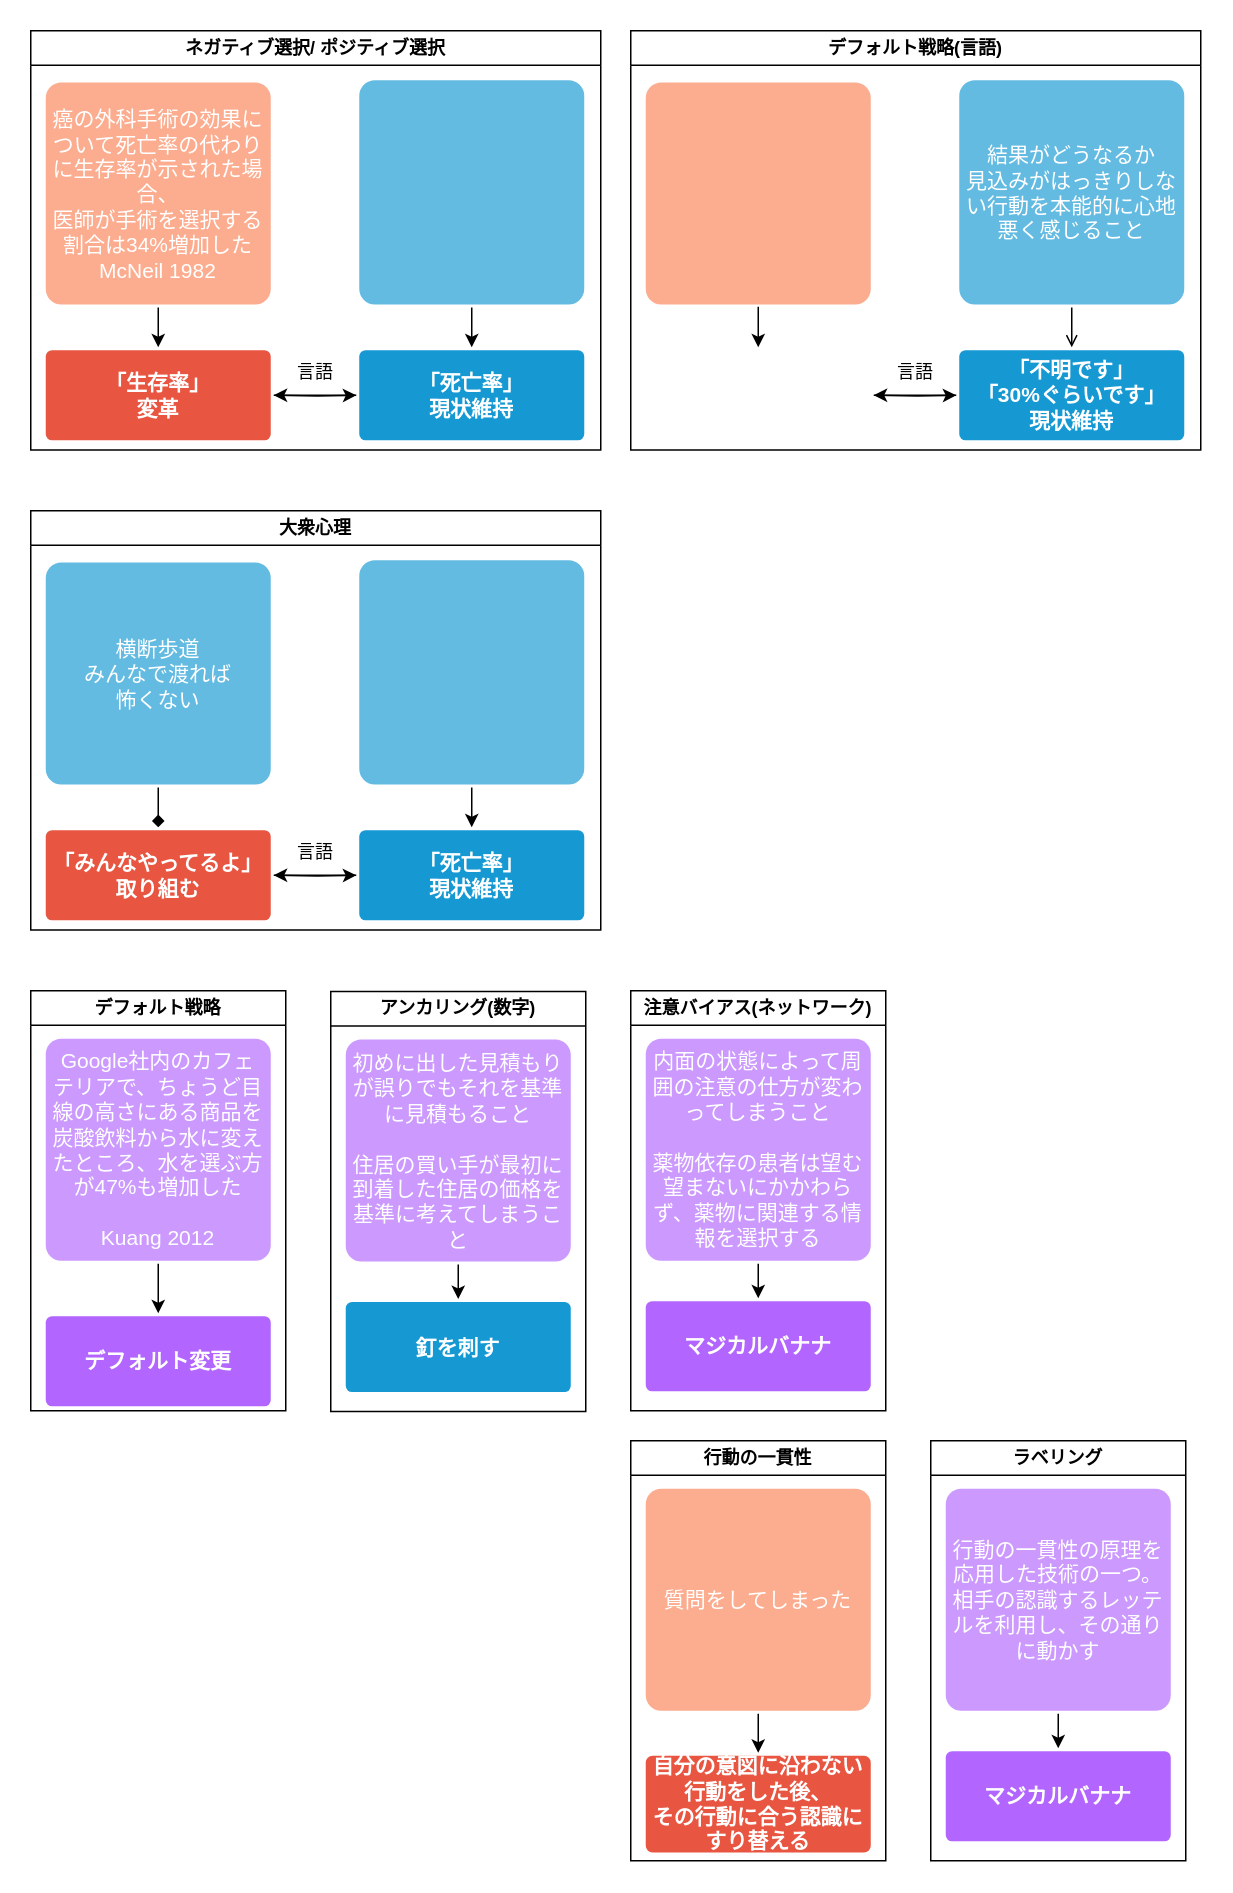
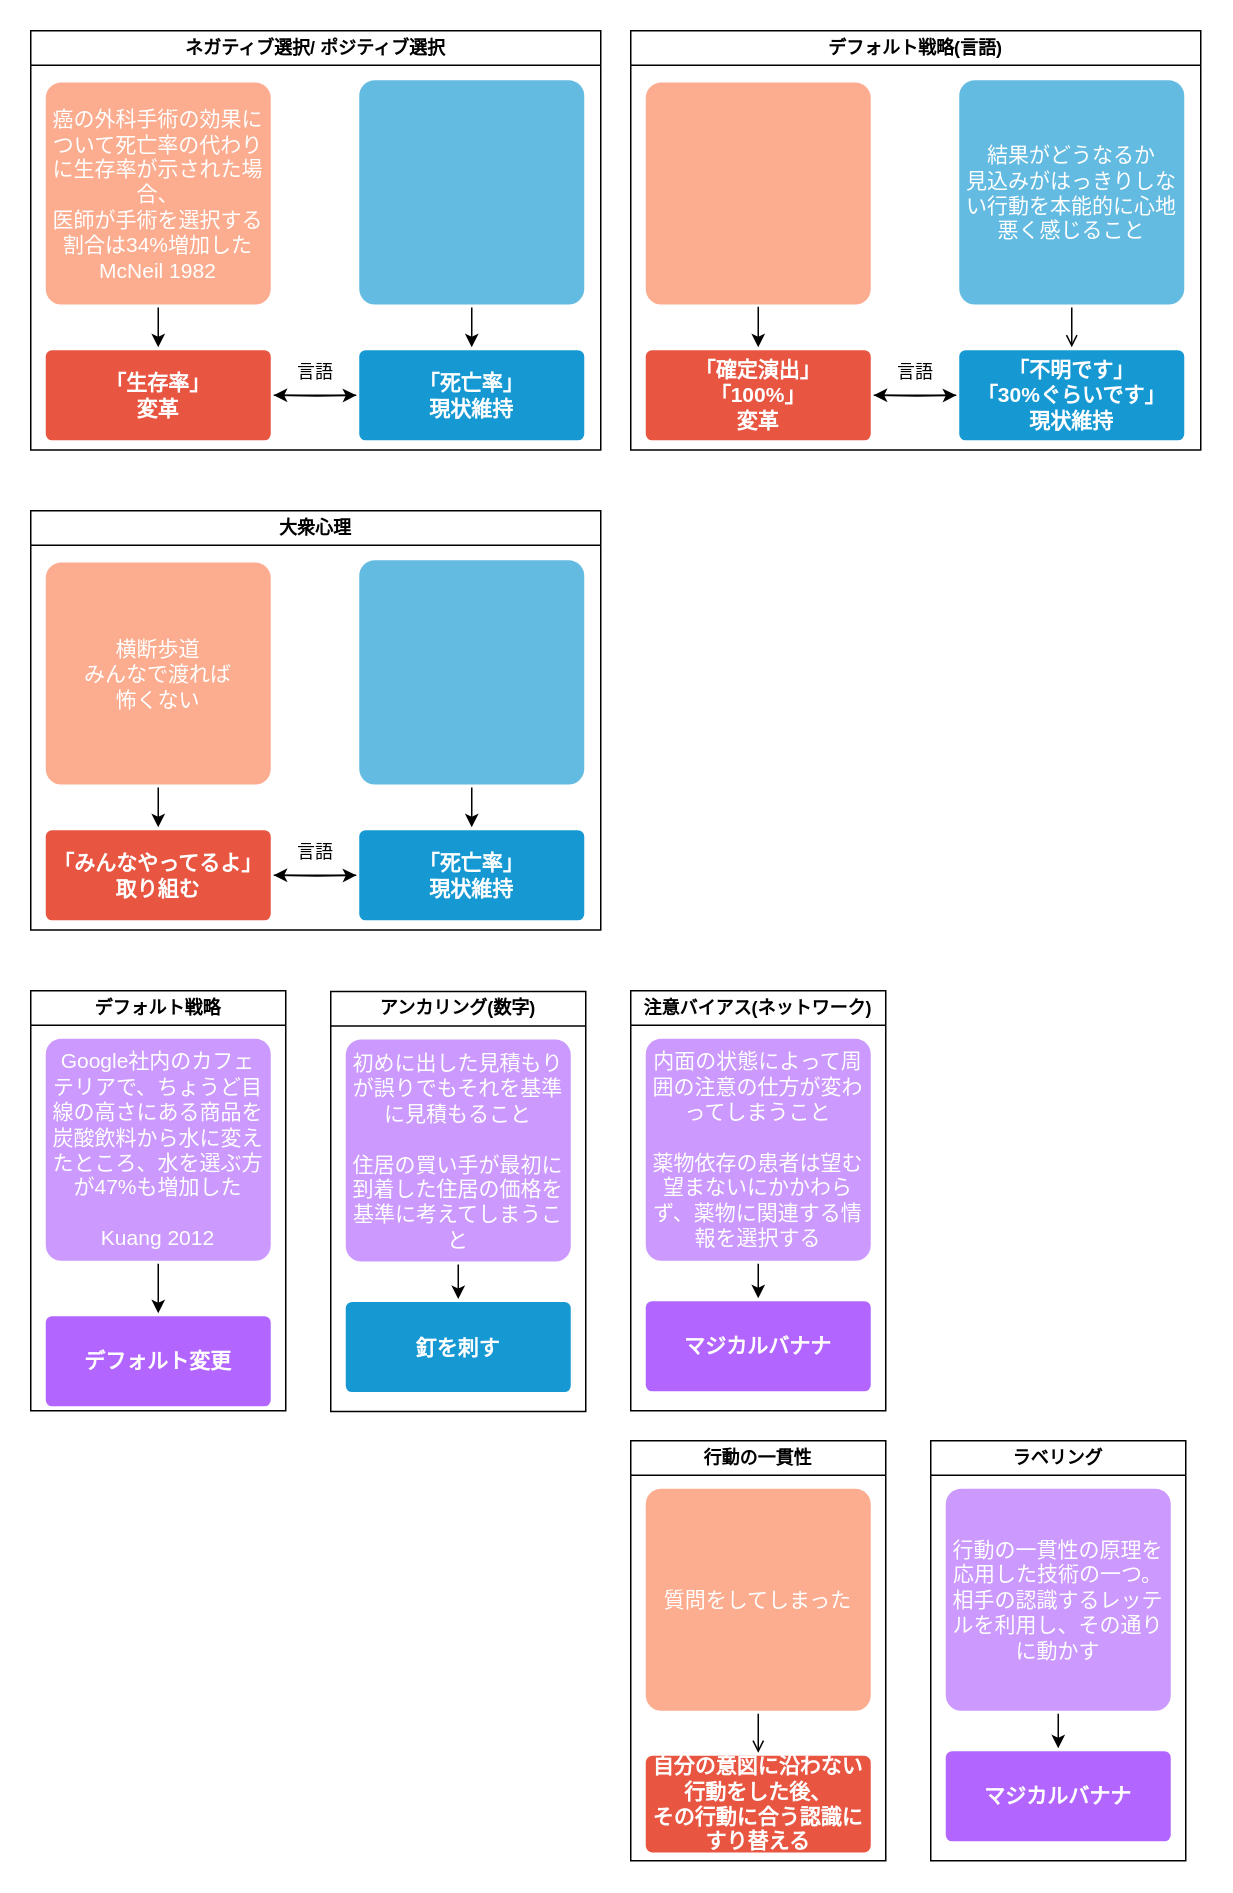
none -> (758, 395)
(158, 674) -> (158, 674)
(158, 815) -> (158, 816)
(758, 1741) -> (758, 1743)
